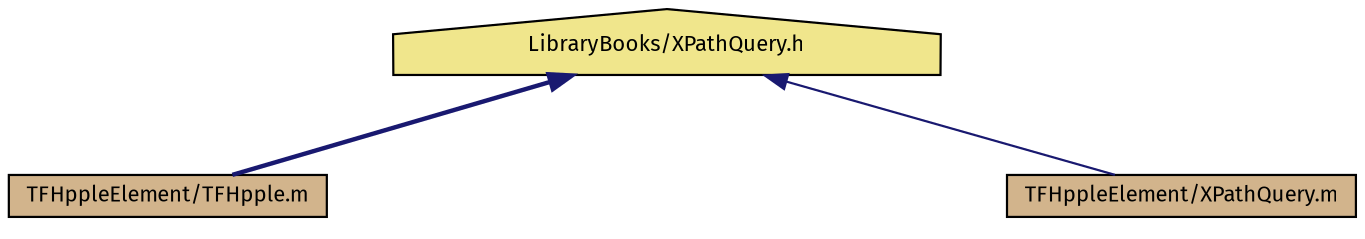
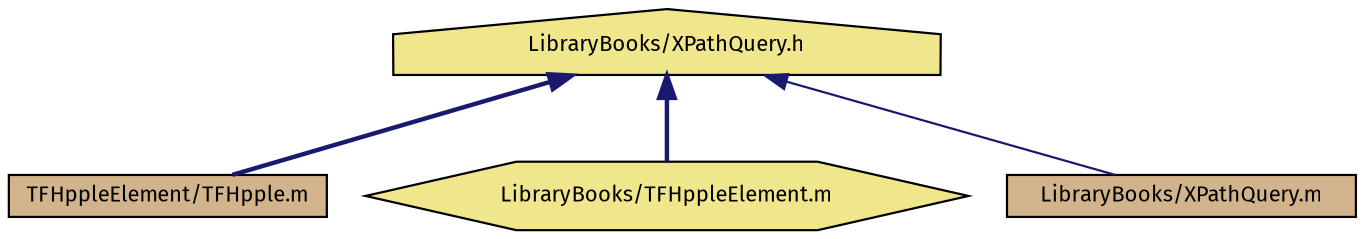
none -> (667, 196)
(1181, 196) -> (1181, 196)
